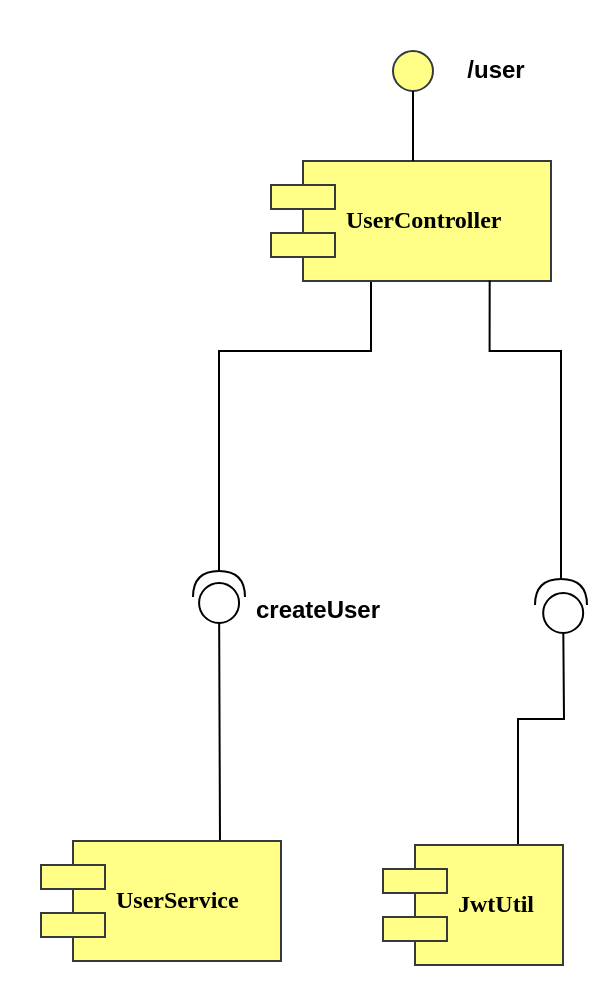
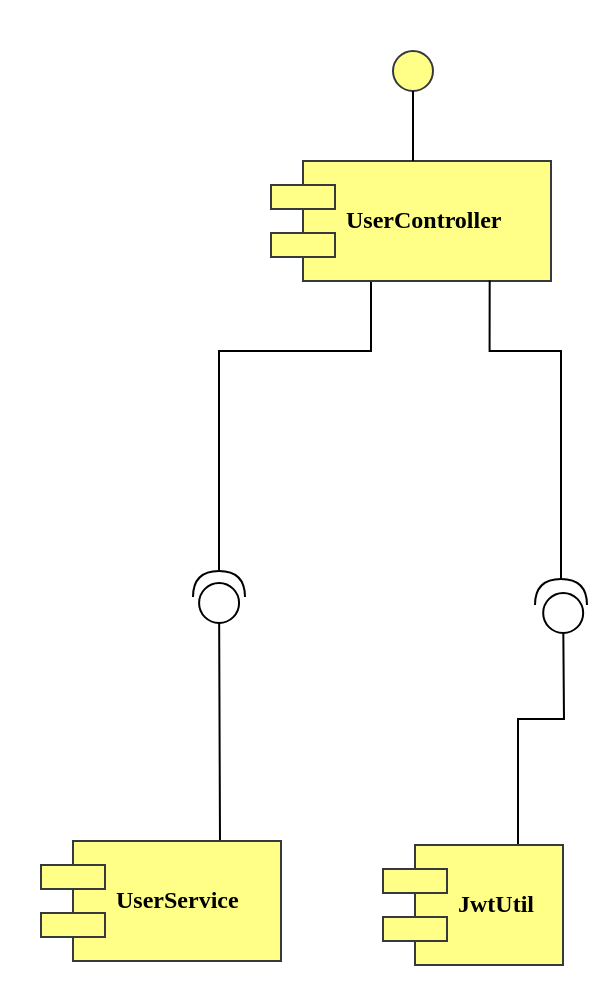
(497, 71) -> none
(319, 611) -> none
